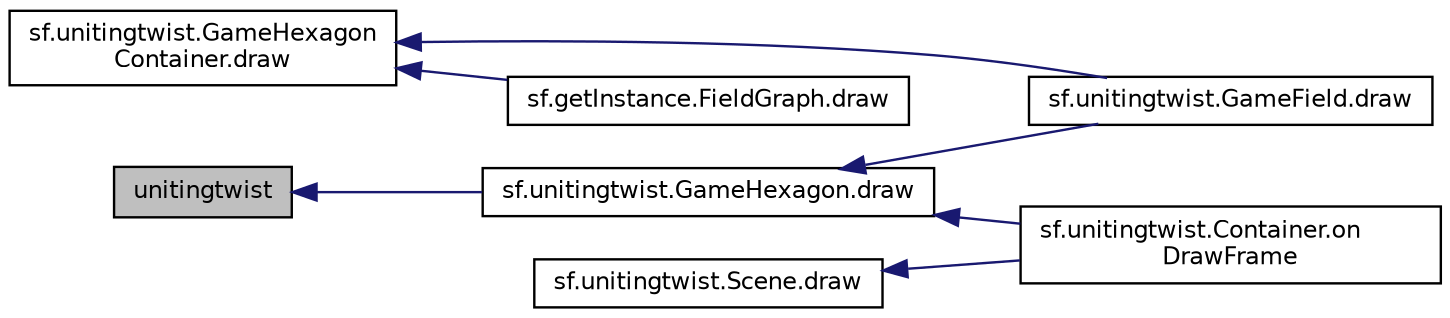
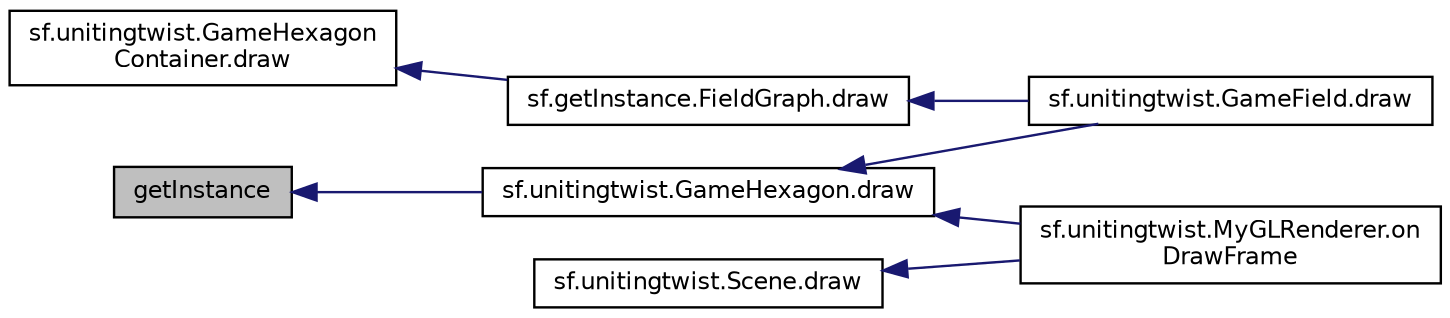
(765, 46) -> (981, 101)
(203, 192) -> (203, 192)
(1231, 245) -> (1231, 245)
